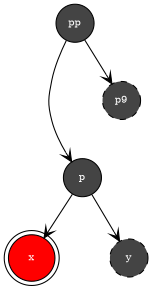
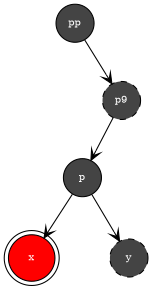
(49, 97) -> (104, 134)
